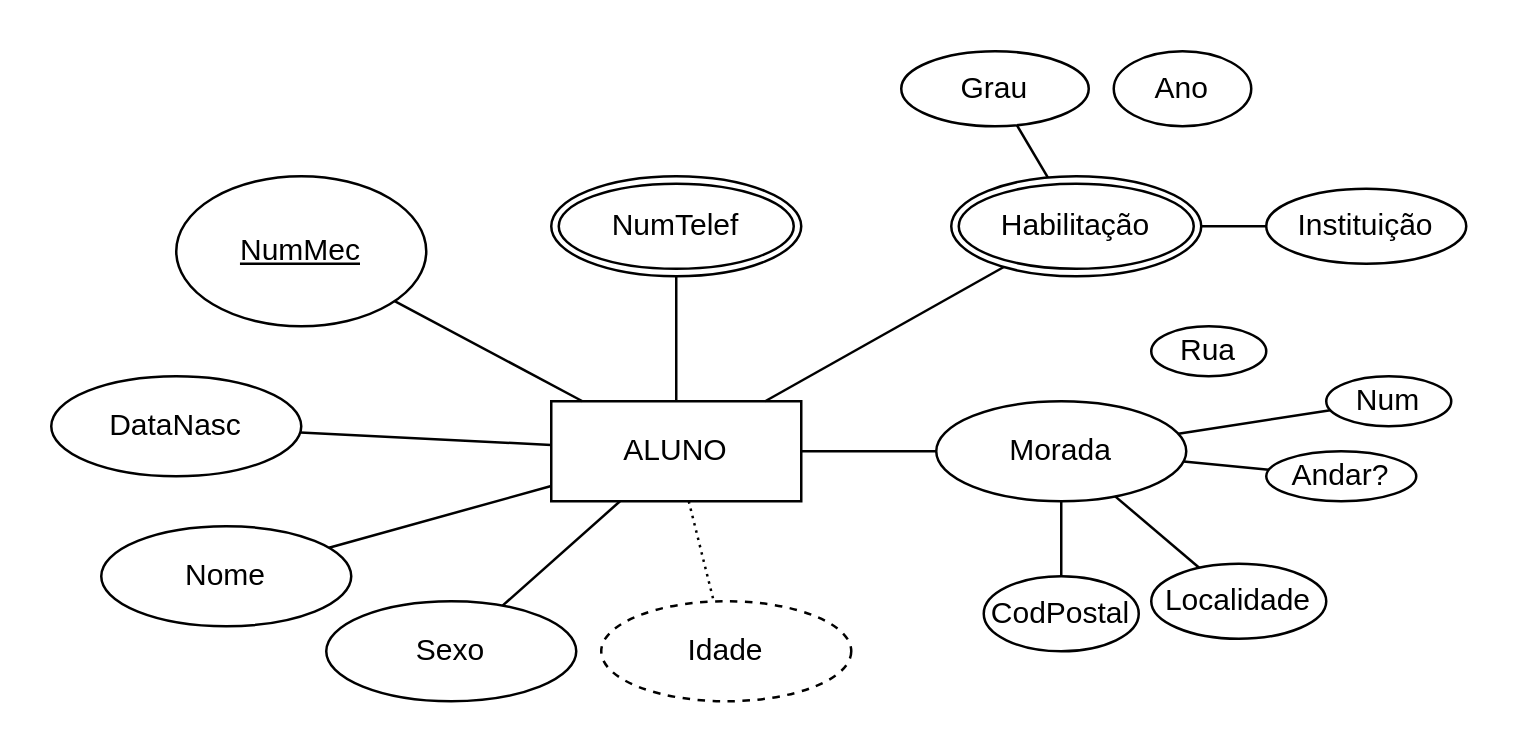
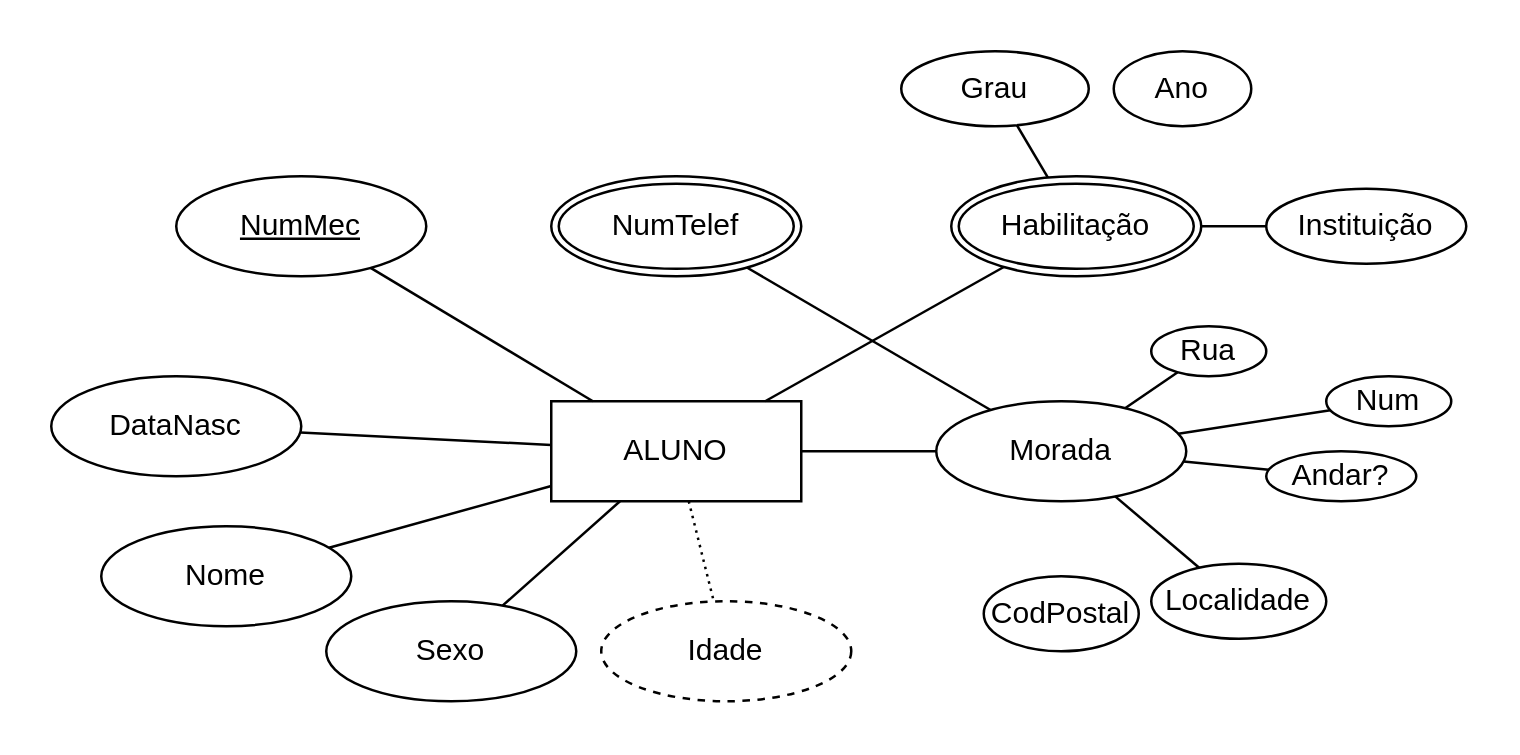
(301, 251) -> (301, 226)
(676, 338) -> (807, 303)
none -> (1151, 391)
(1061, 538) -> none
